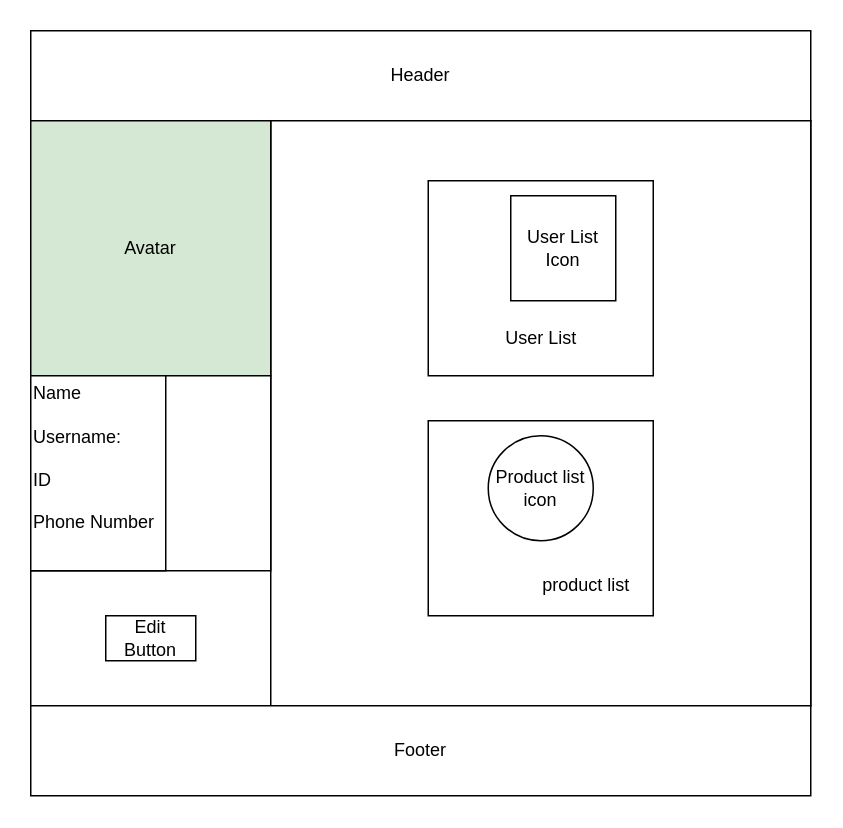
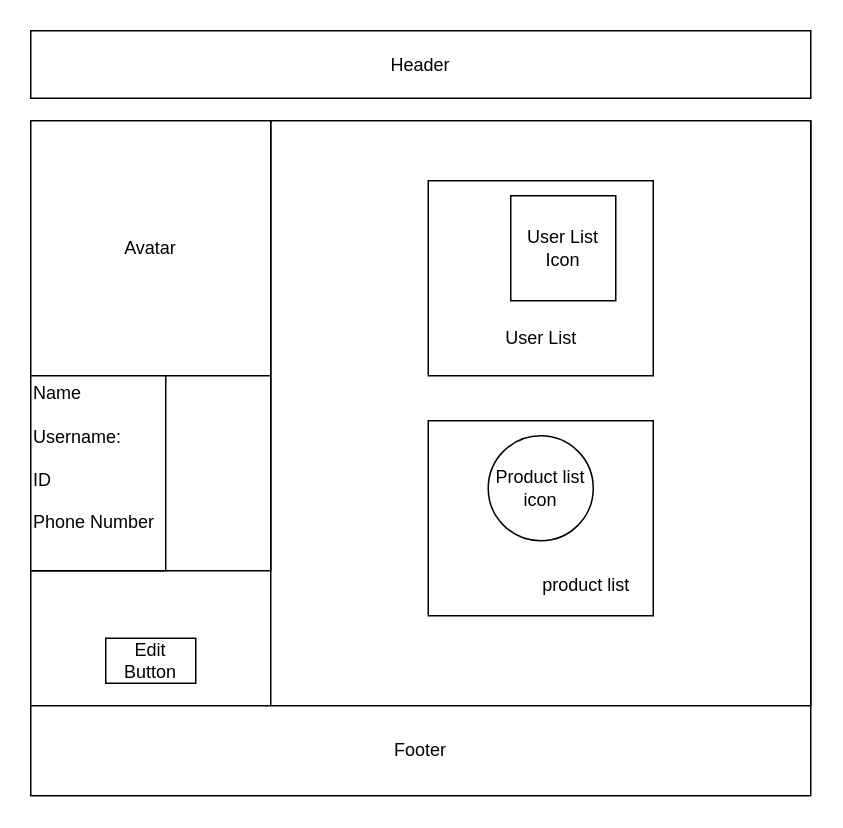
(421, 76) -> (421, 65)
(151, 248) -> (151, 248)
(151, 638) -> (151, 661)
